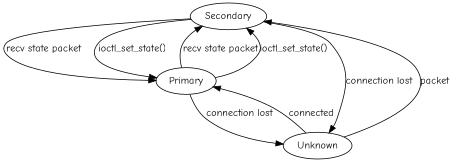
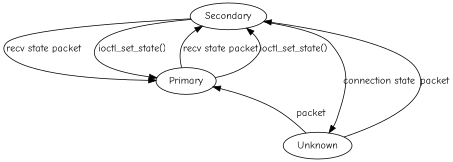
(379, 81) -> (379, 81)
(311, 113) -> (311, 113)
(226, 130) -> none
